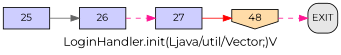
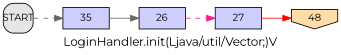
none -> (18, 18)
(26, 18) -> (86, 18)
(323, 18) -> none
